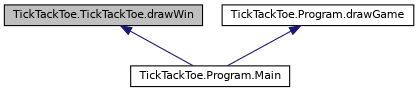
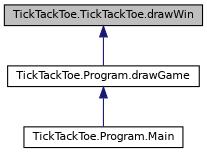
(162, 48) -> (103, 51)
